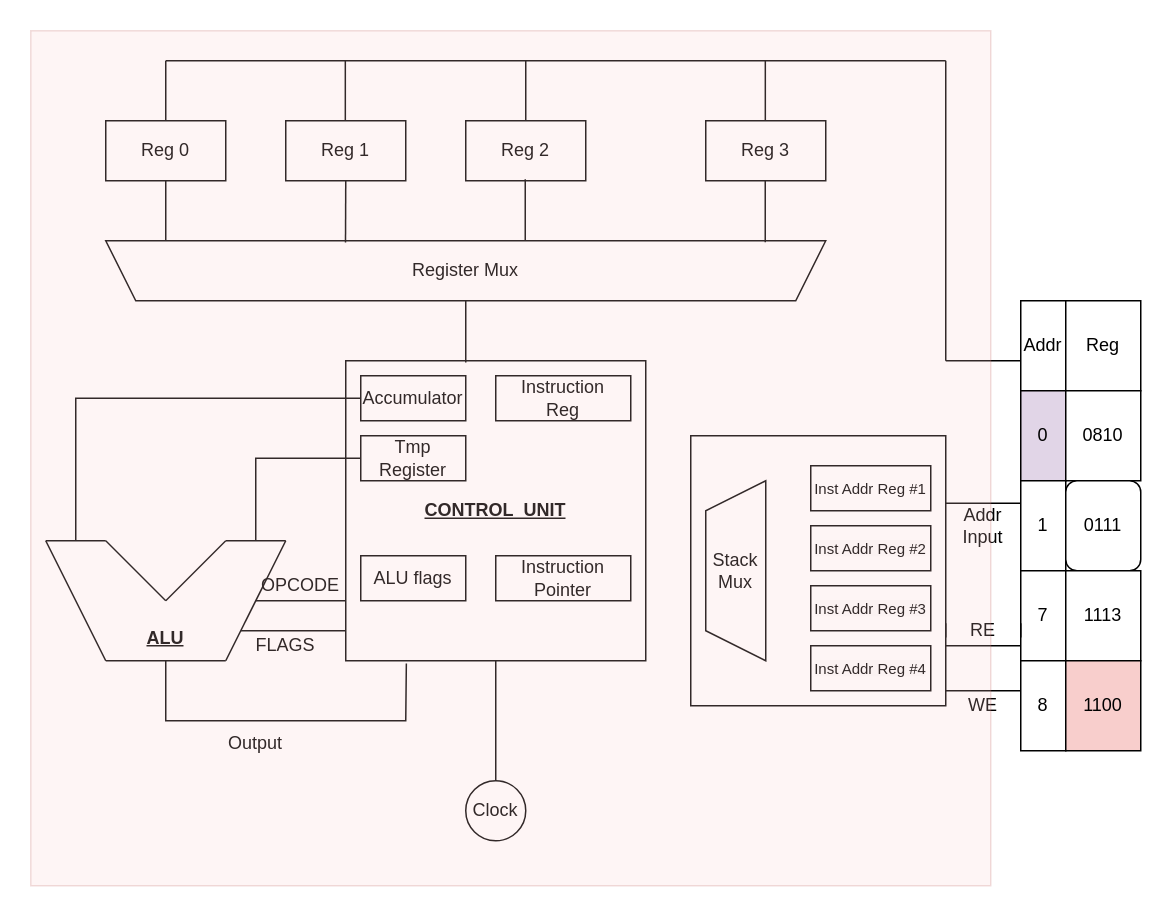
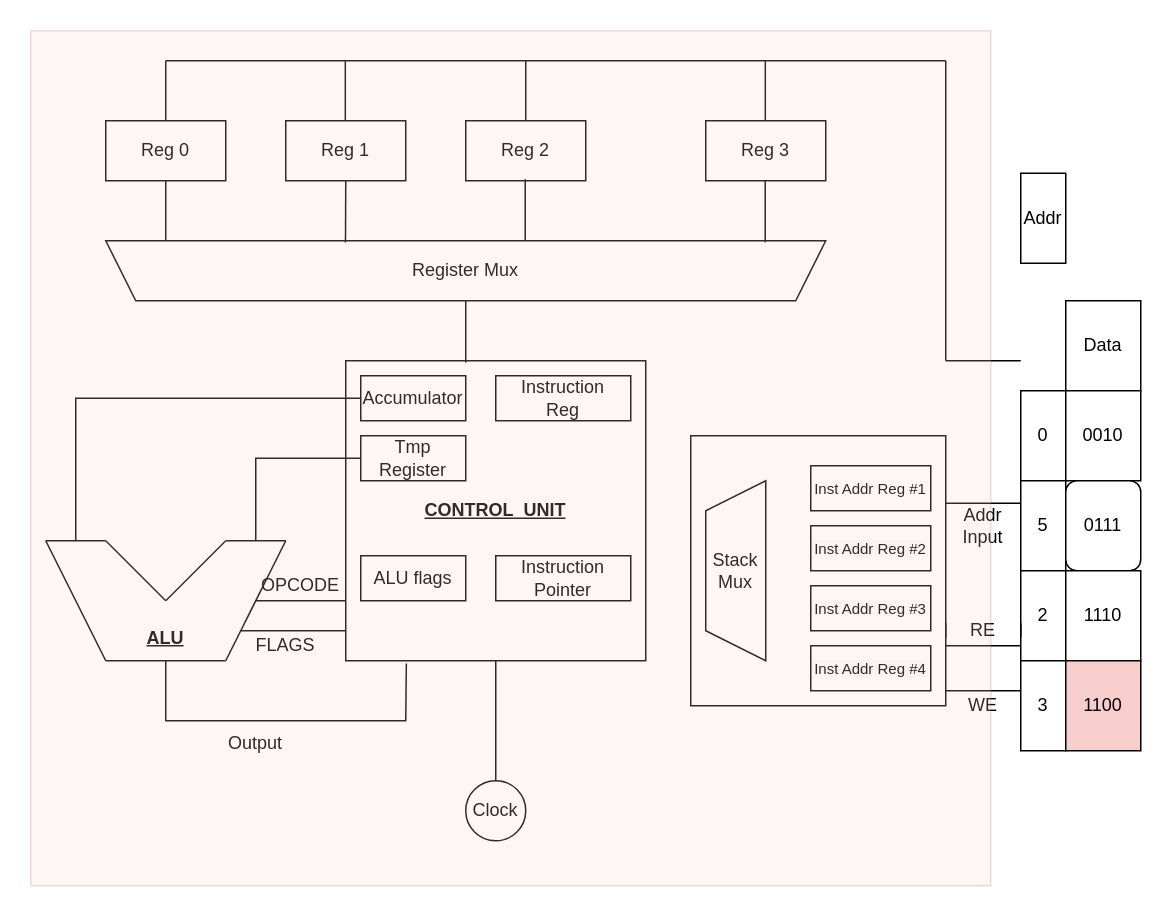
(1043, 346) -> (1043, 218)
(1103, 346) -> (1103, 346)
(1043, 436) -> (1043, 436)
(1103, 436) -> (1103, 436)
(1043, 526) -> (1043, 526)
(1043, 616) -> (1043, 616)
(1103, 616) -> (1103, 616)
(1043, 706) -> (1043, 706)
